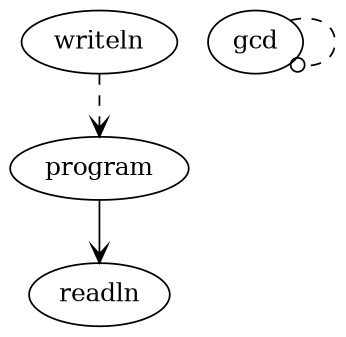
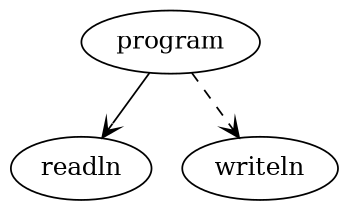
(256, 42) -> none
(99, 97) -> (210, 98)
